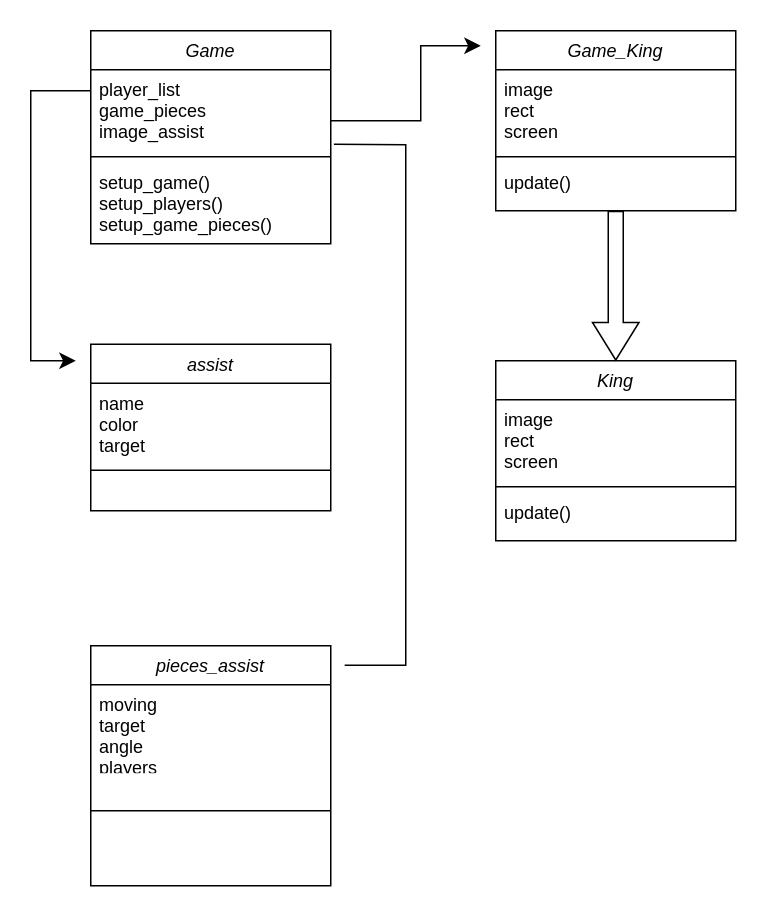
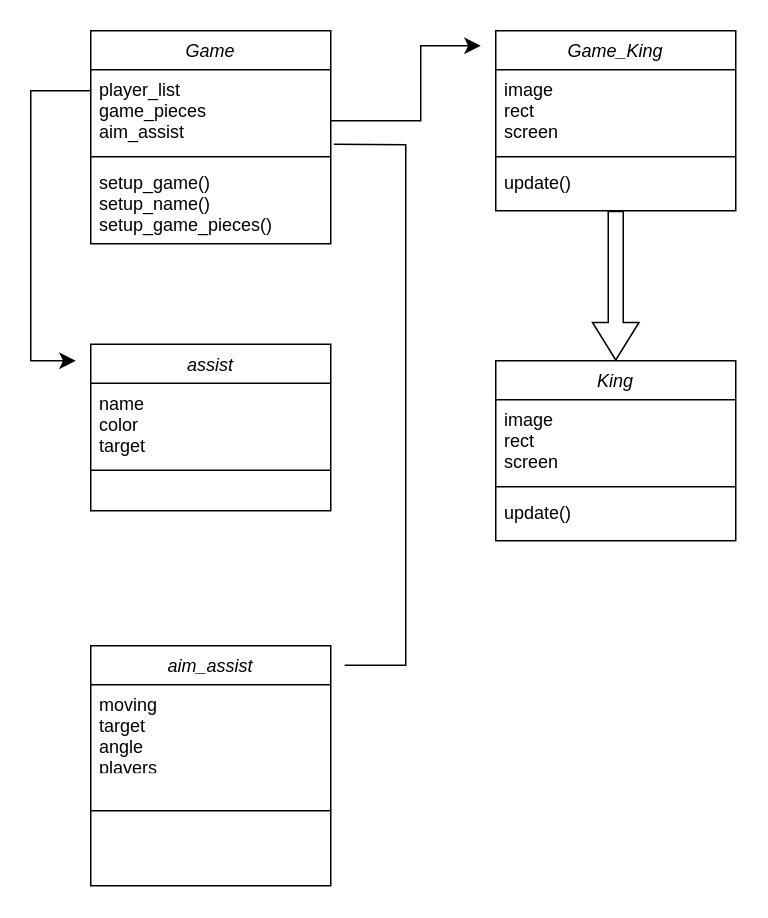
(147, 90) -> (147, 90)
(159, 183) -> (159, 183)
(210, 666) -> (210, 666)
